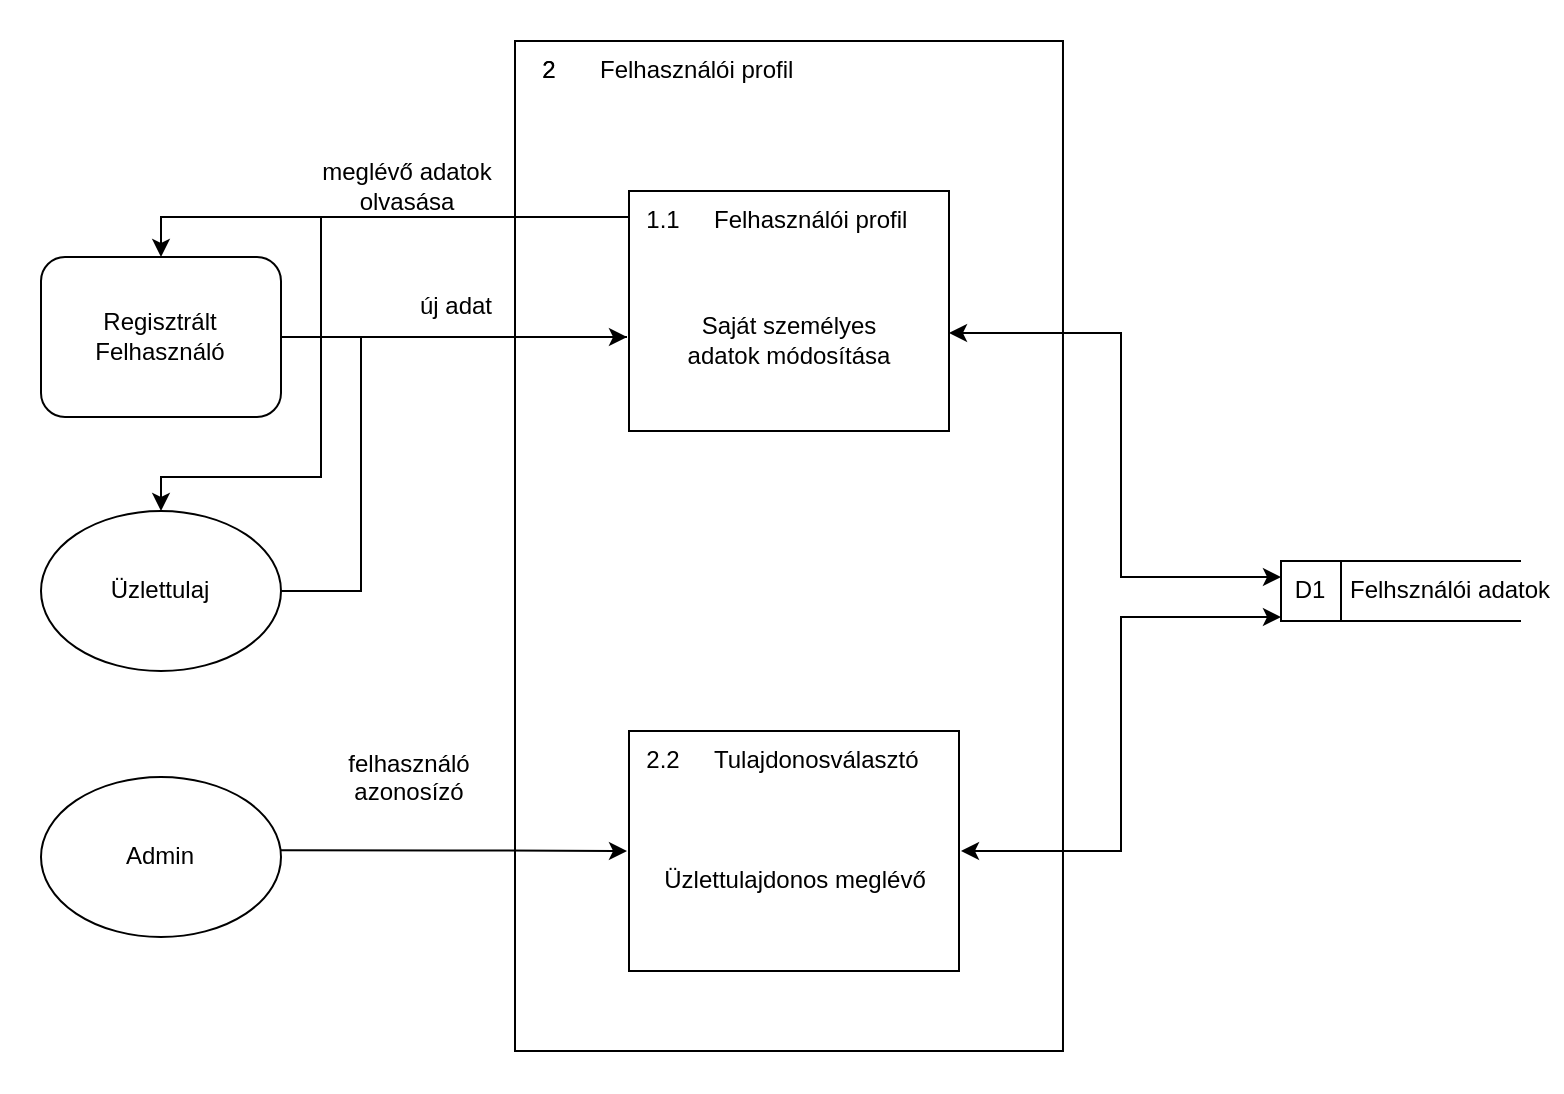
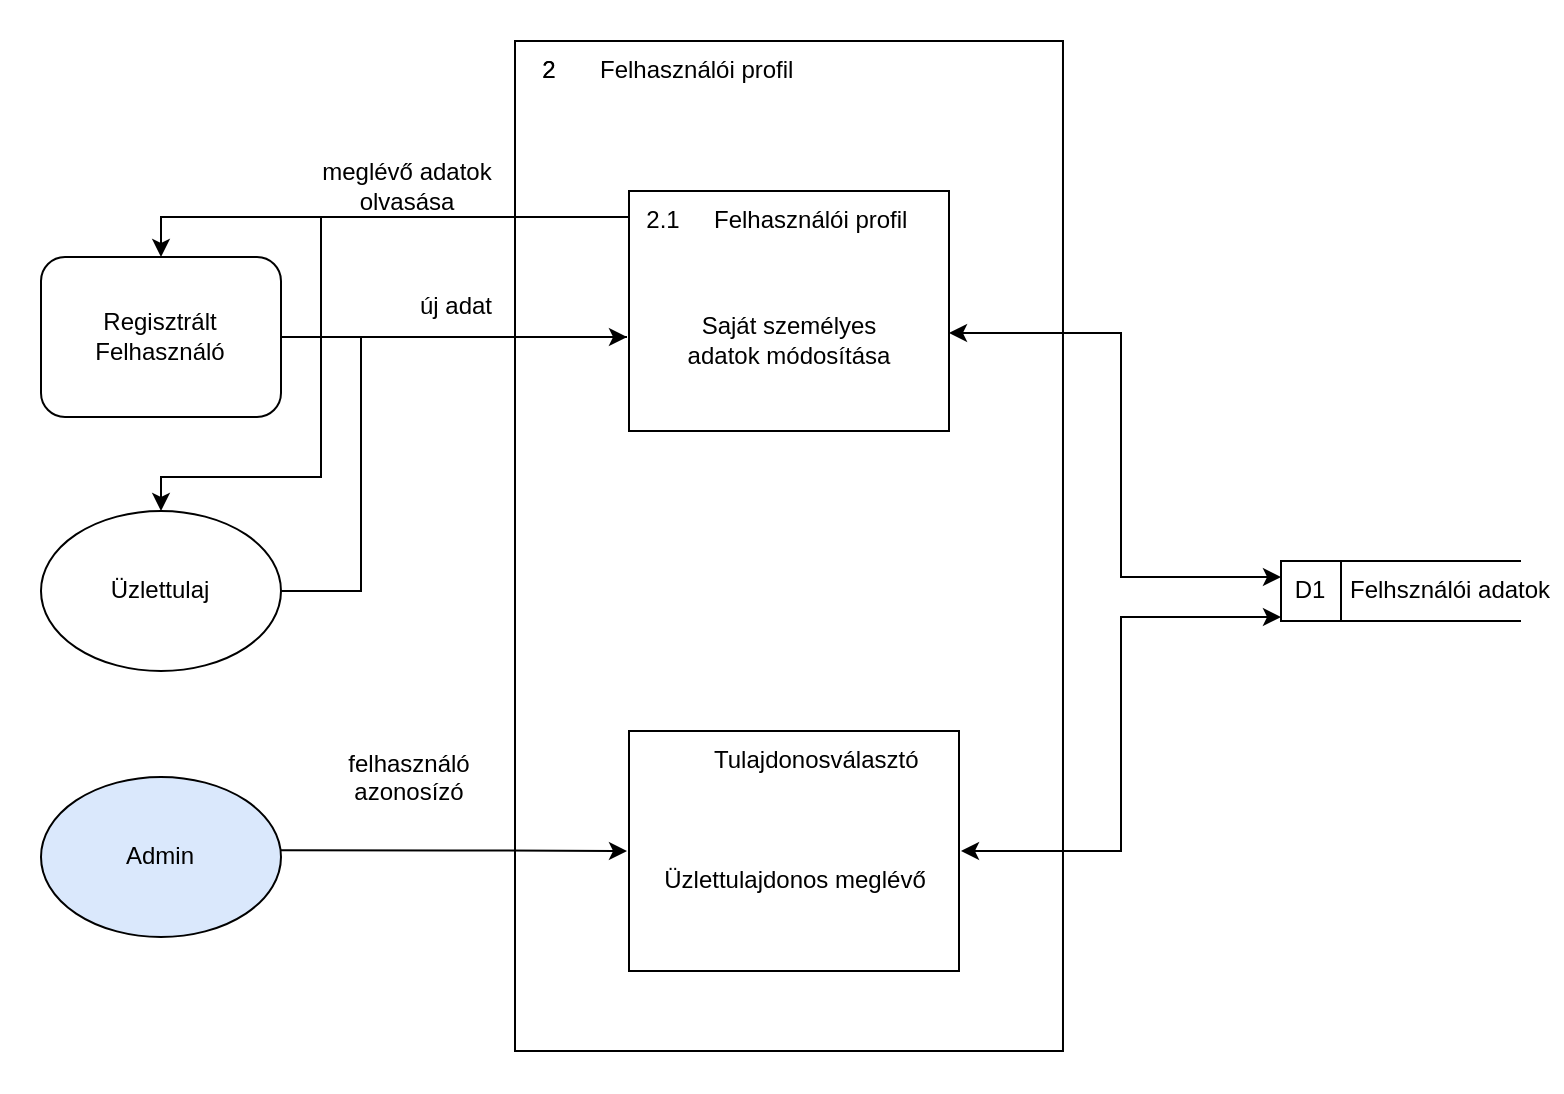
(664, 221) -> (664, 221)
(664, 761) -> none
(161, 857) -> (161, 857)
